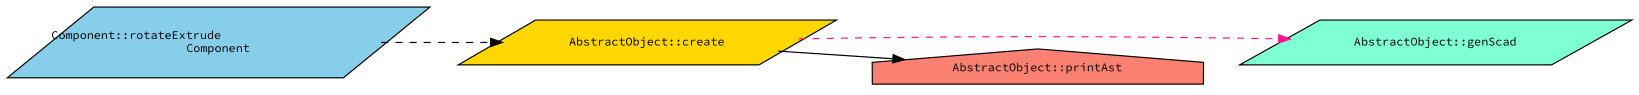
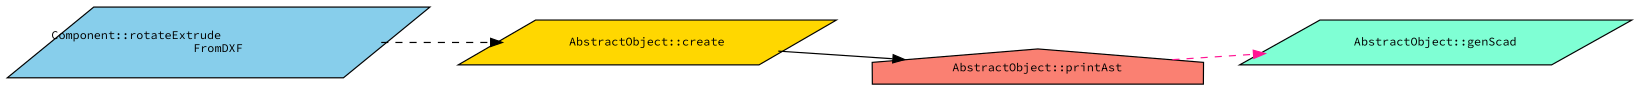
(1039, 37) -> (1213, 57)
(219, 42) -> (219, 42)
